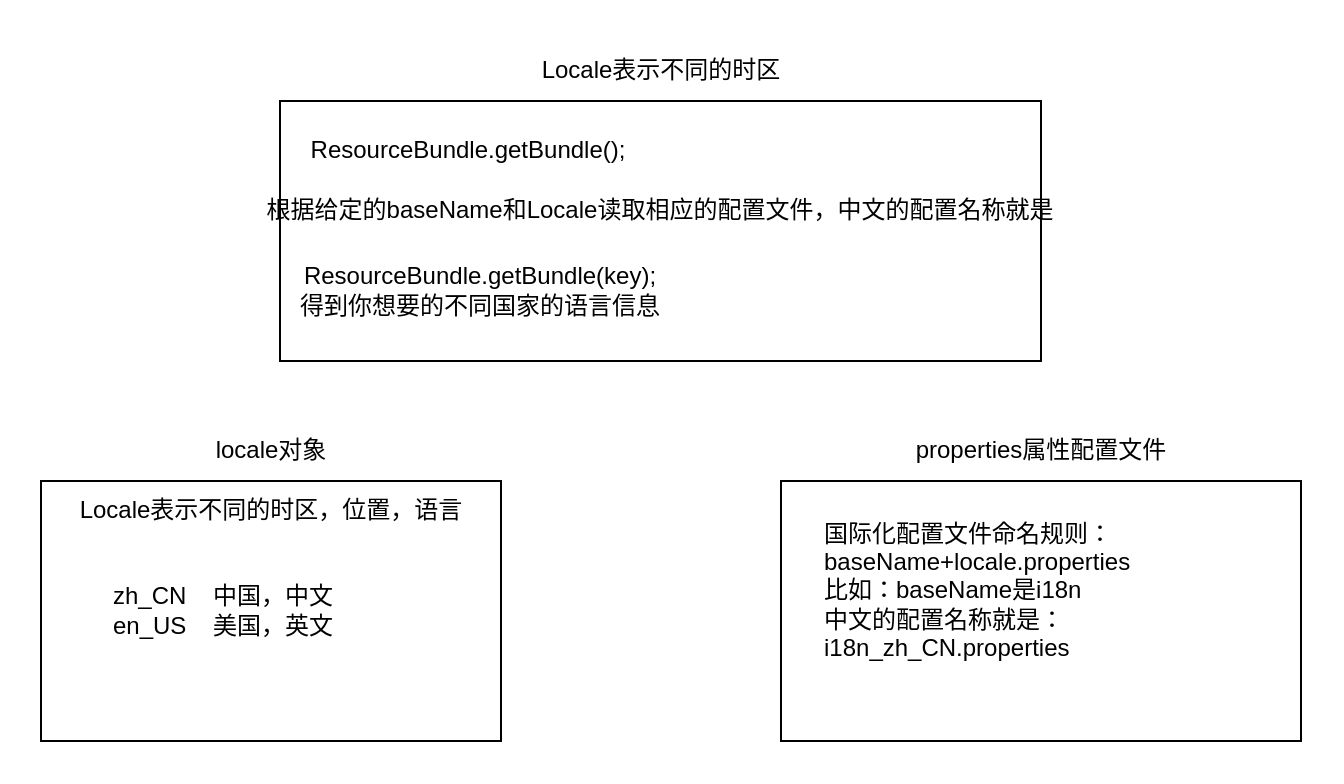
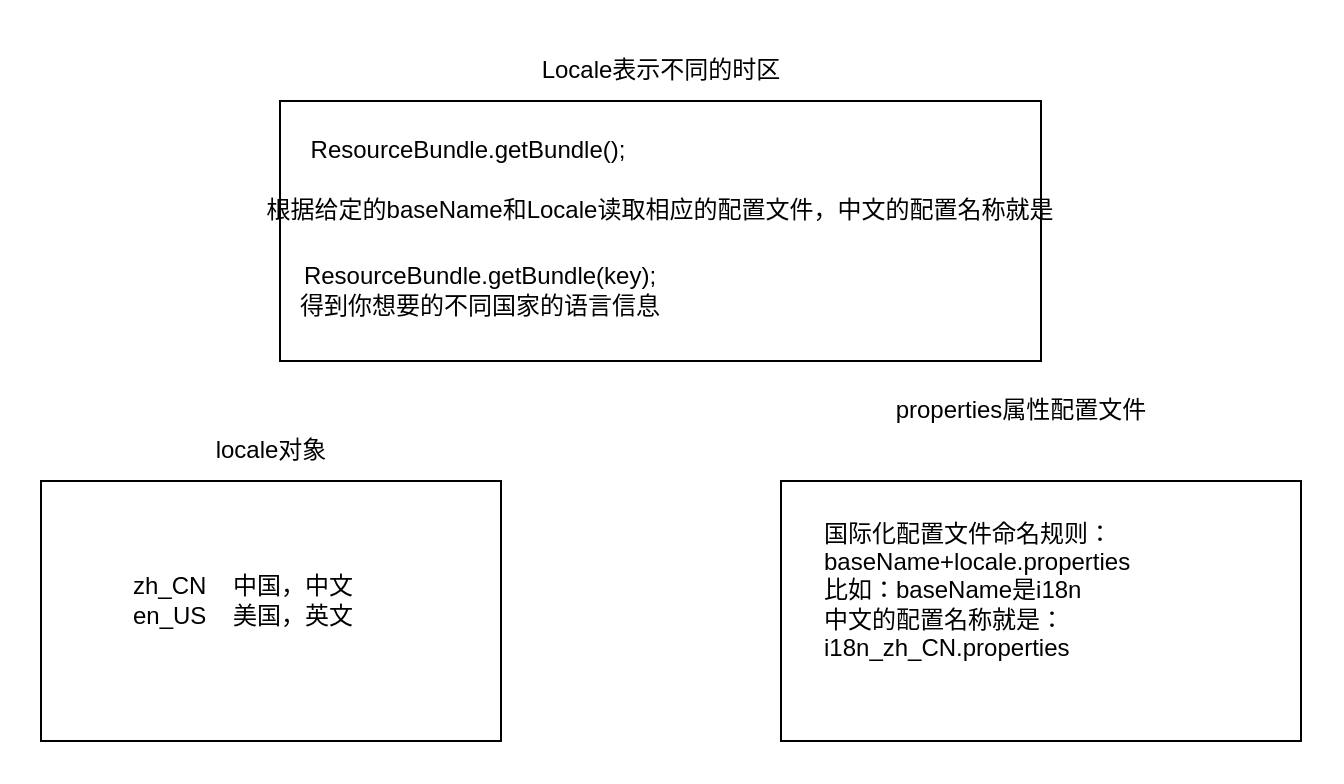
(1041, 451) -> (1021, 411)
(271, 511) -> none
(223, 611) -> (243, 601)
